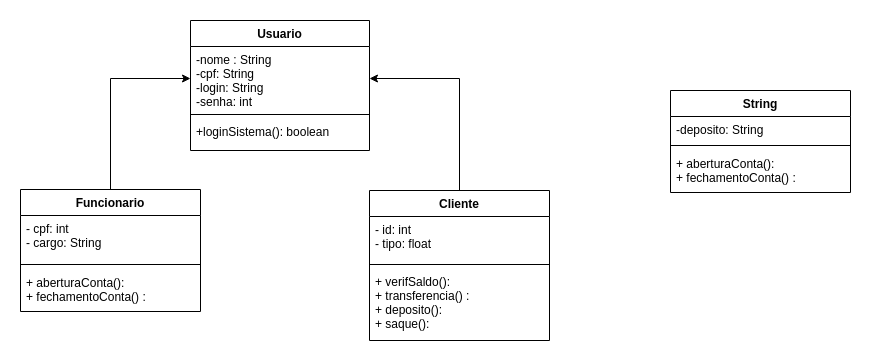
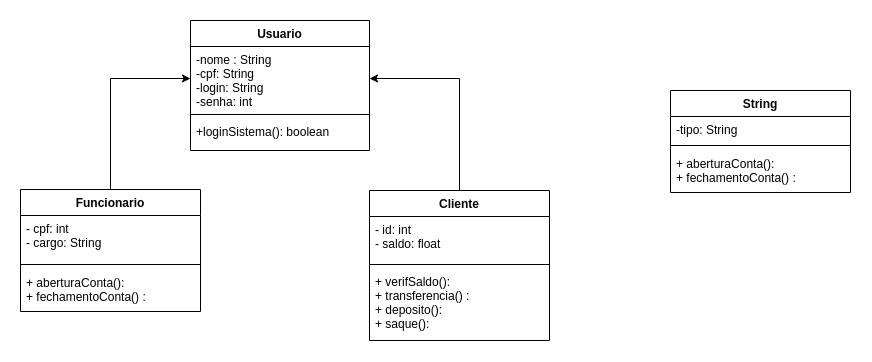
(727, 130) -> (713, 130)
(397, 230) -> (397, 230)
